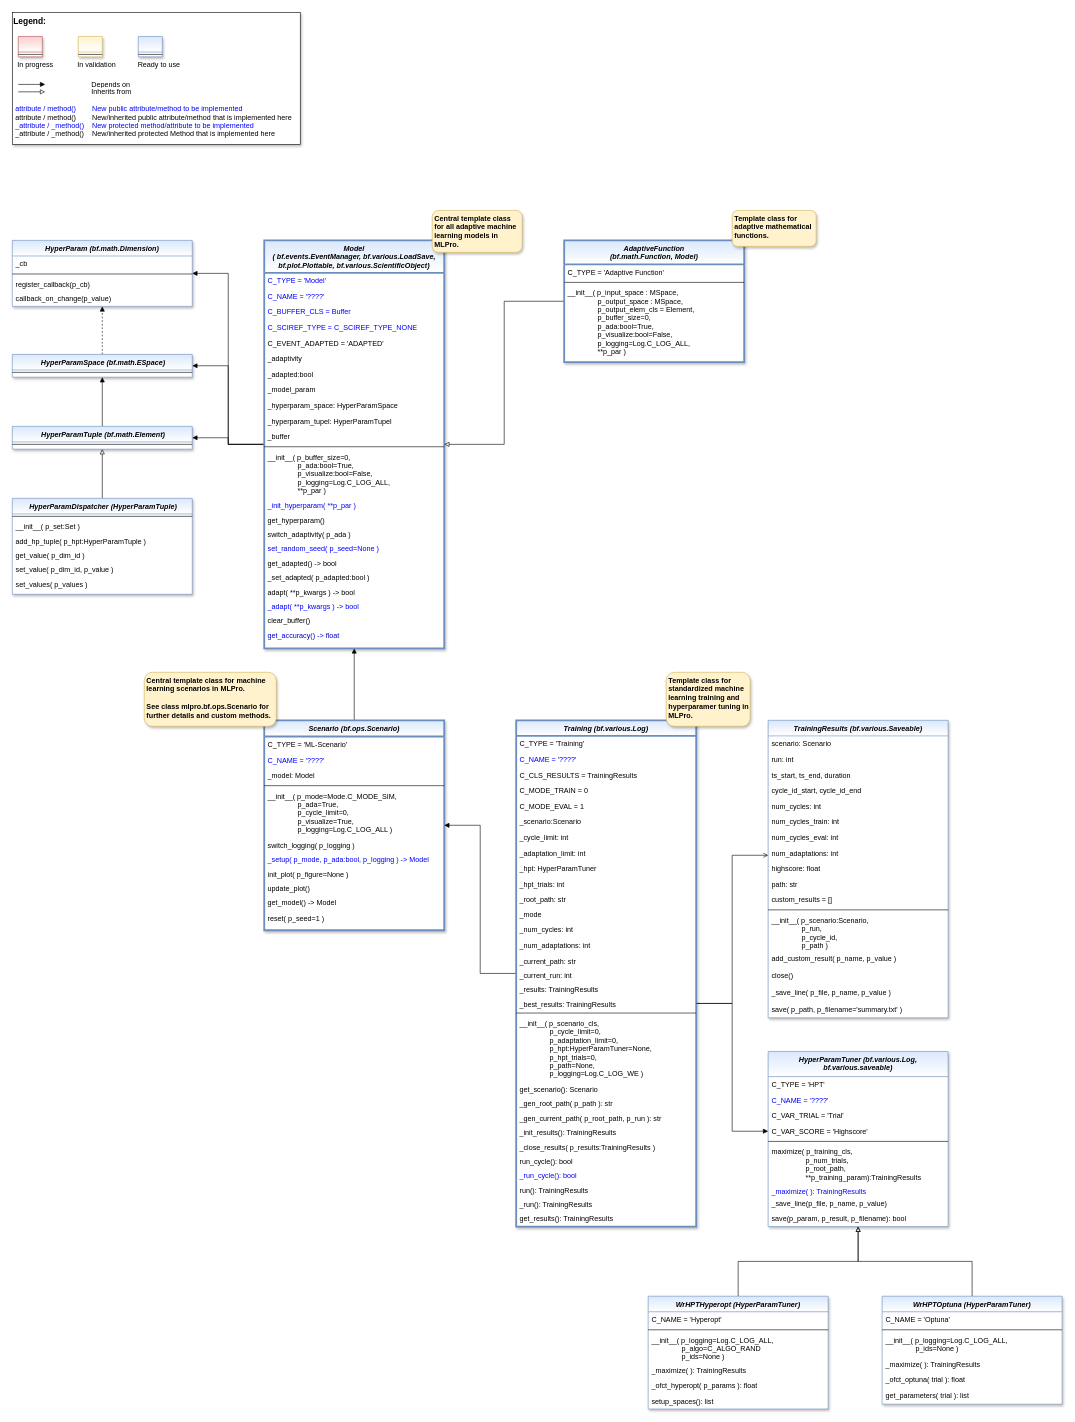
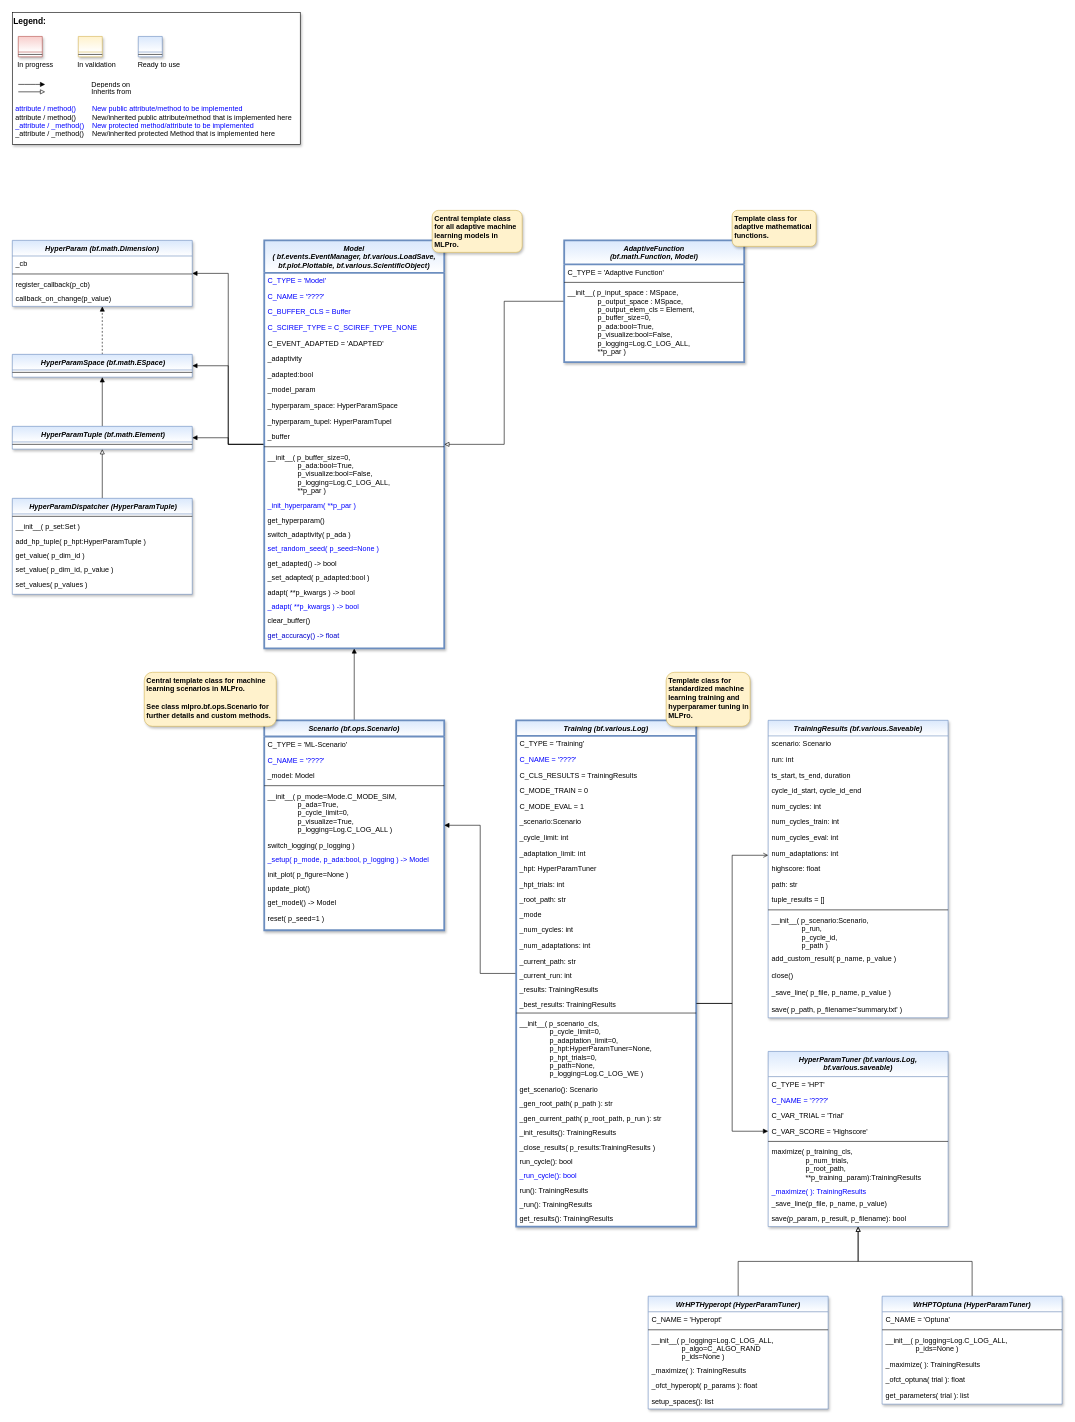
(807, 900) -> (804, 900)
